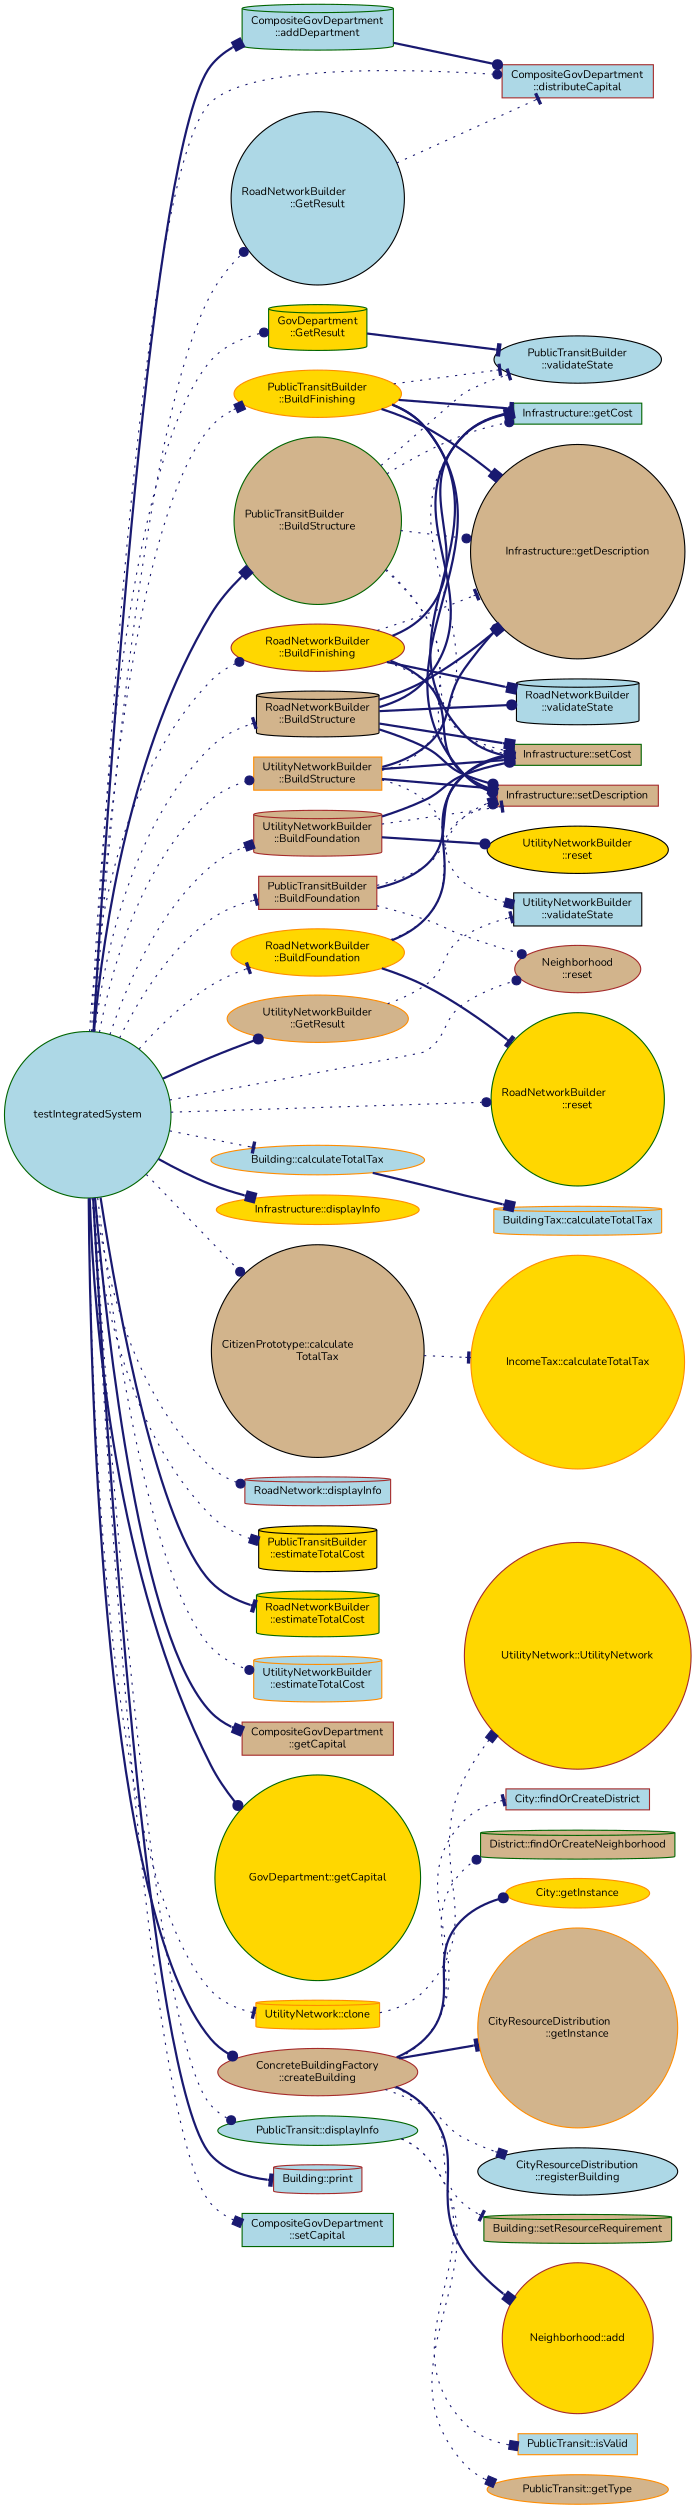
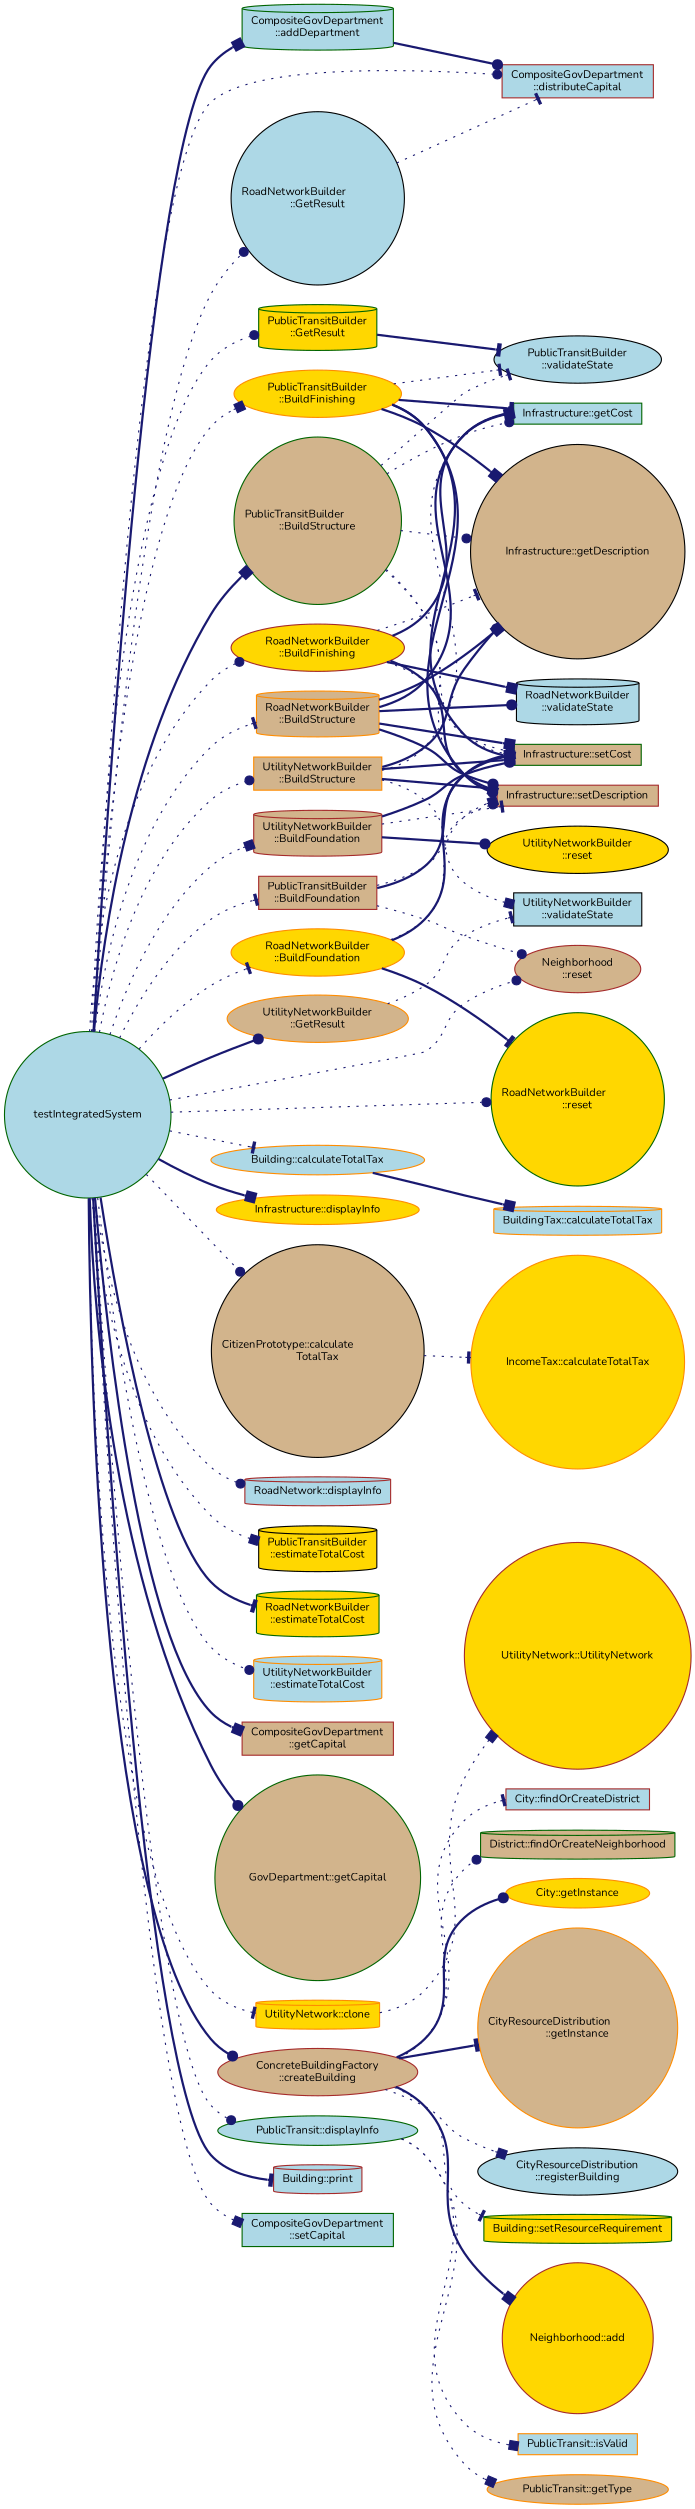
(318, 328) -> (318, 328)
(318, 714) -> (318, 714)
(318, 1878) -> (318, 1878)
(578, 2229) -> (578, 2229)
